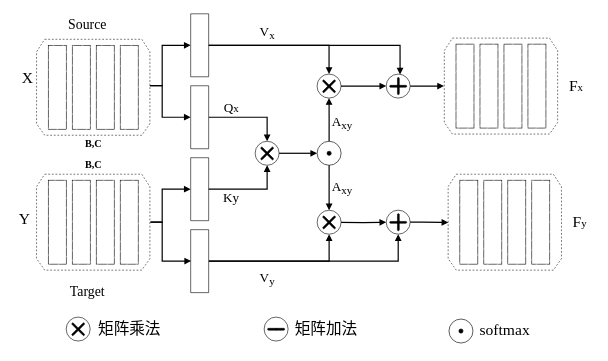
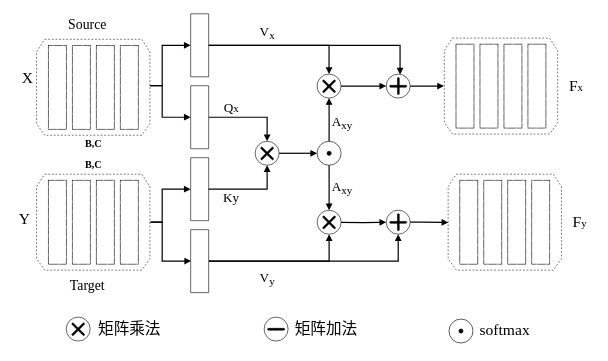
(87, 291) -> (87, 285)
